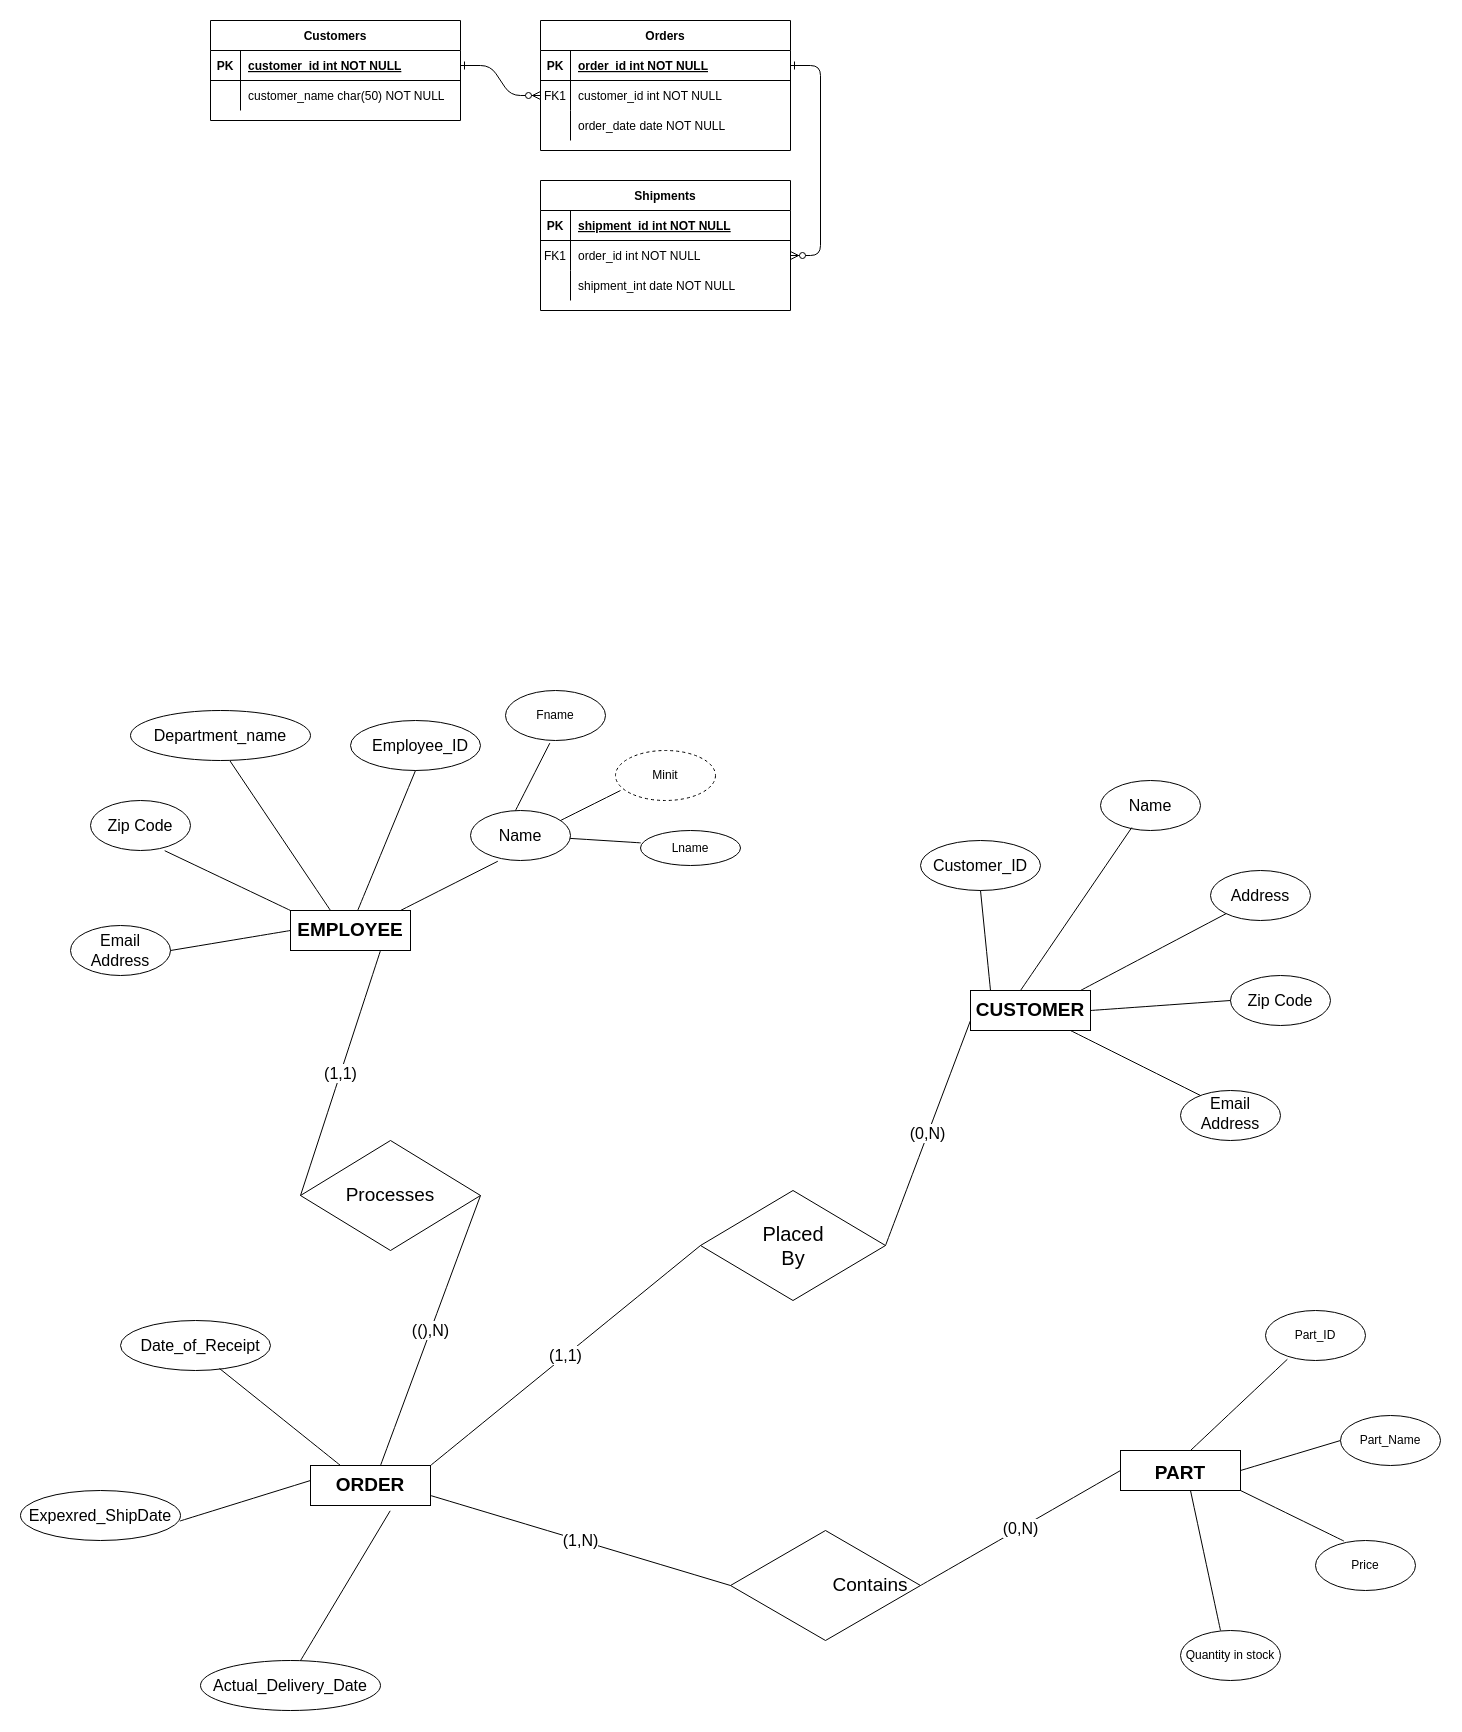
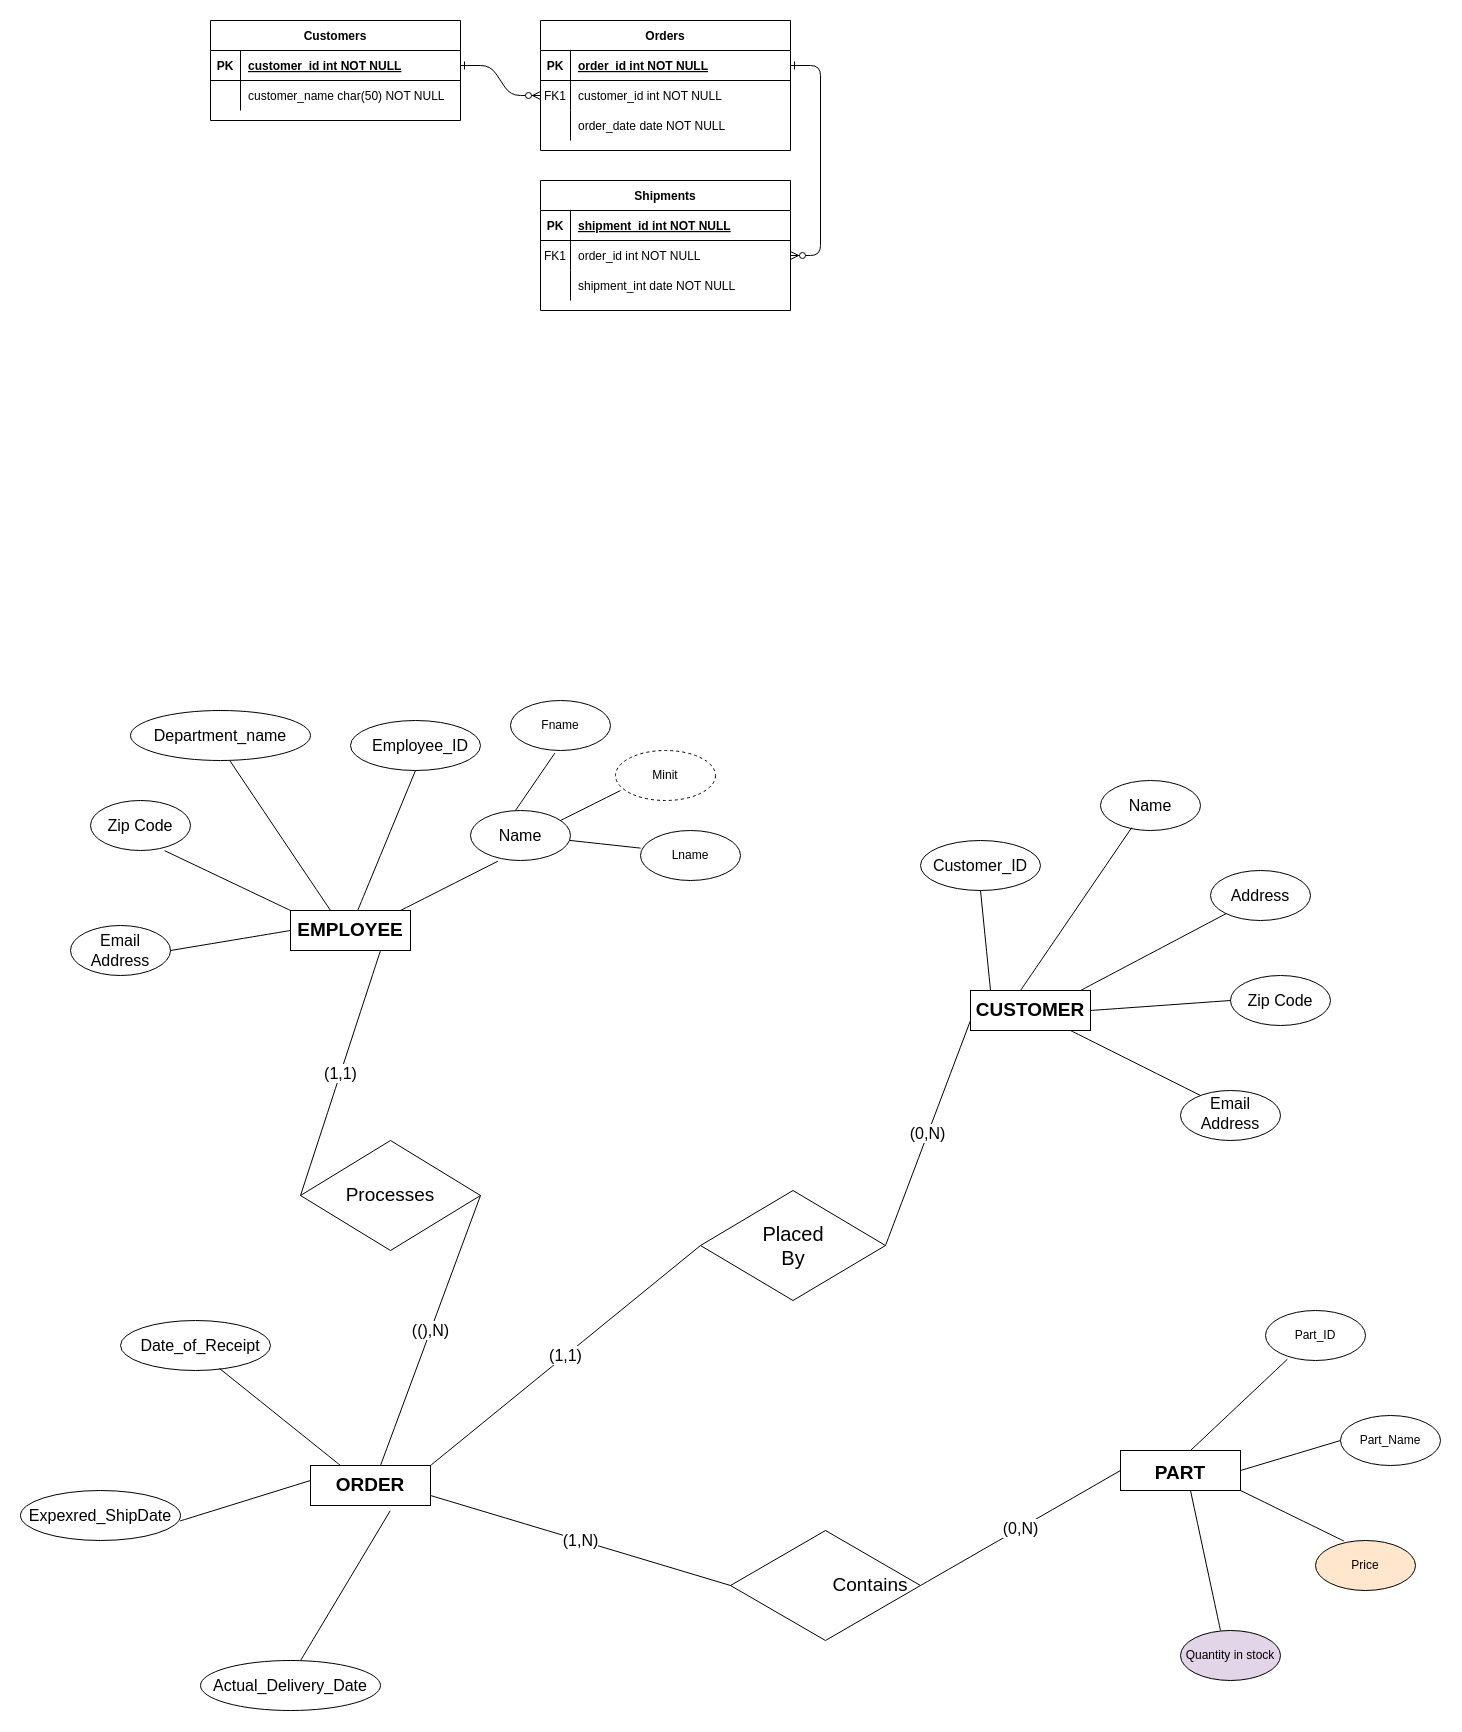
(556, 716) -> (561, 726)
(691, 848) -> (691, 856)
(1366, 1566) -> (1366, 1566)
(1231, 1656) -> (1231, 1656)
